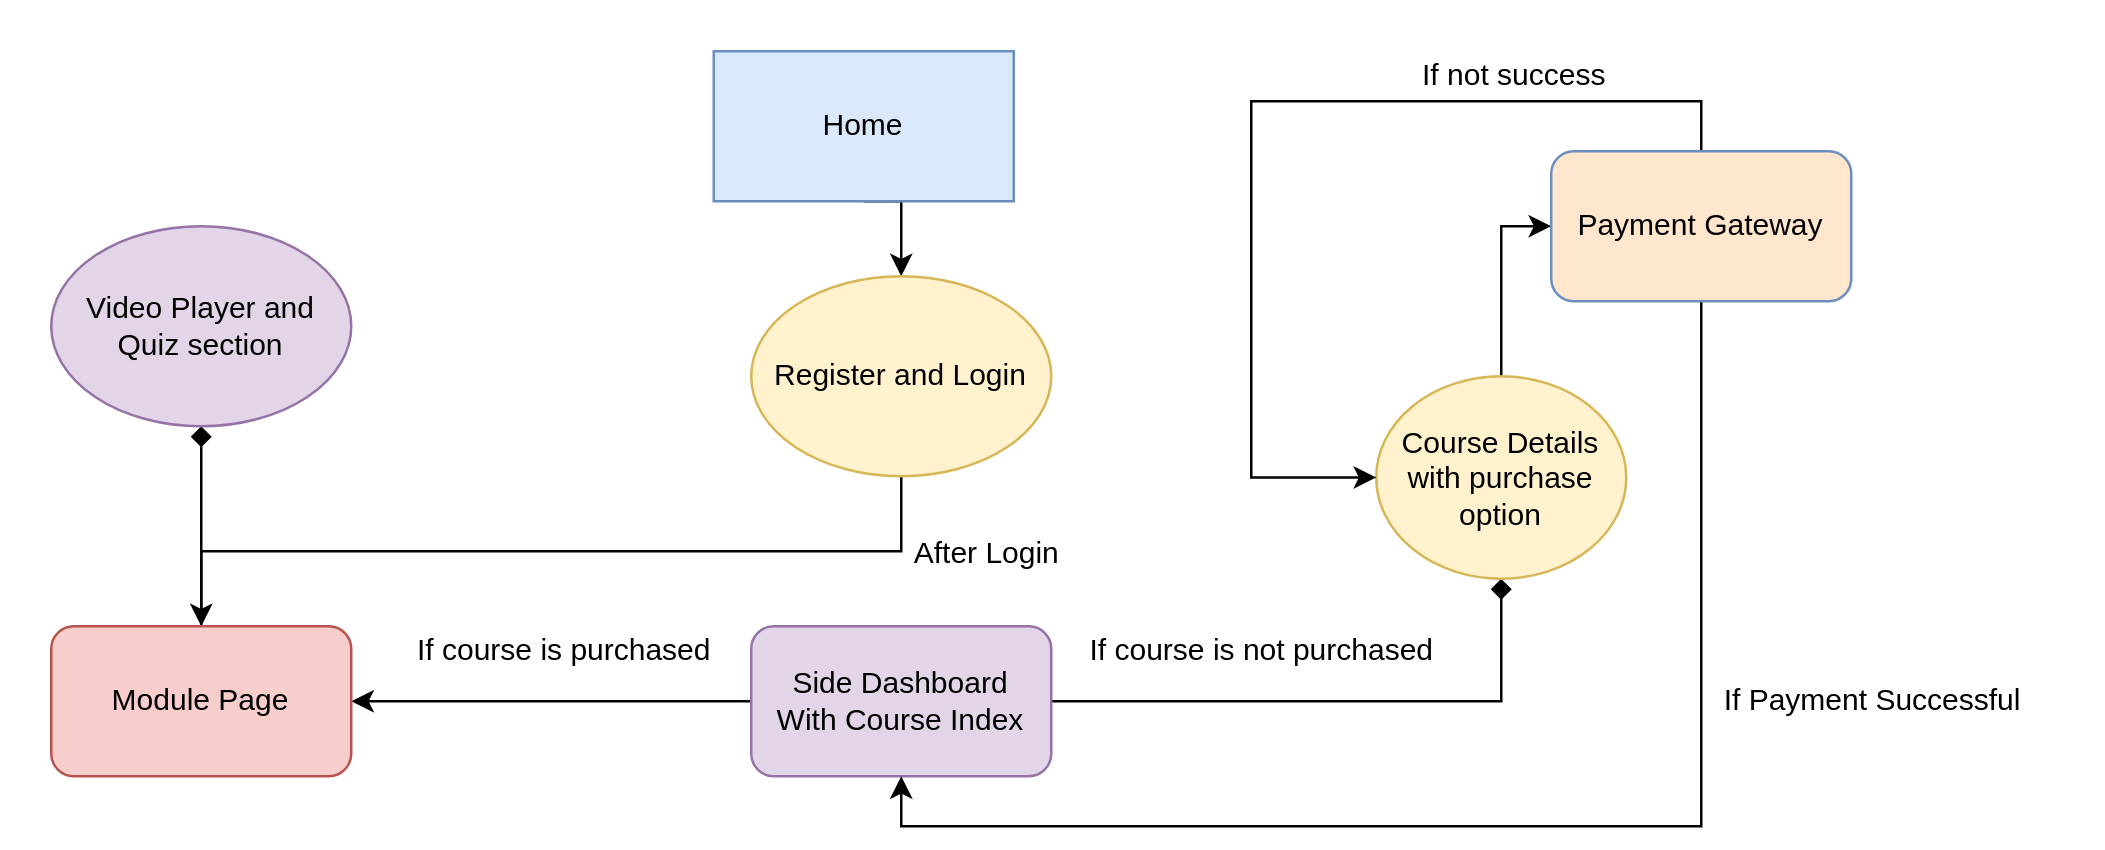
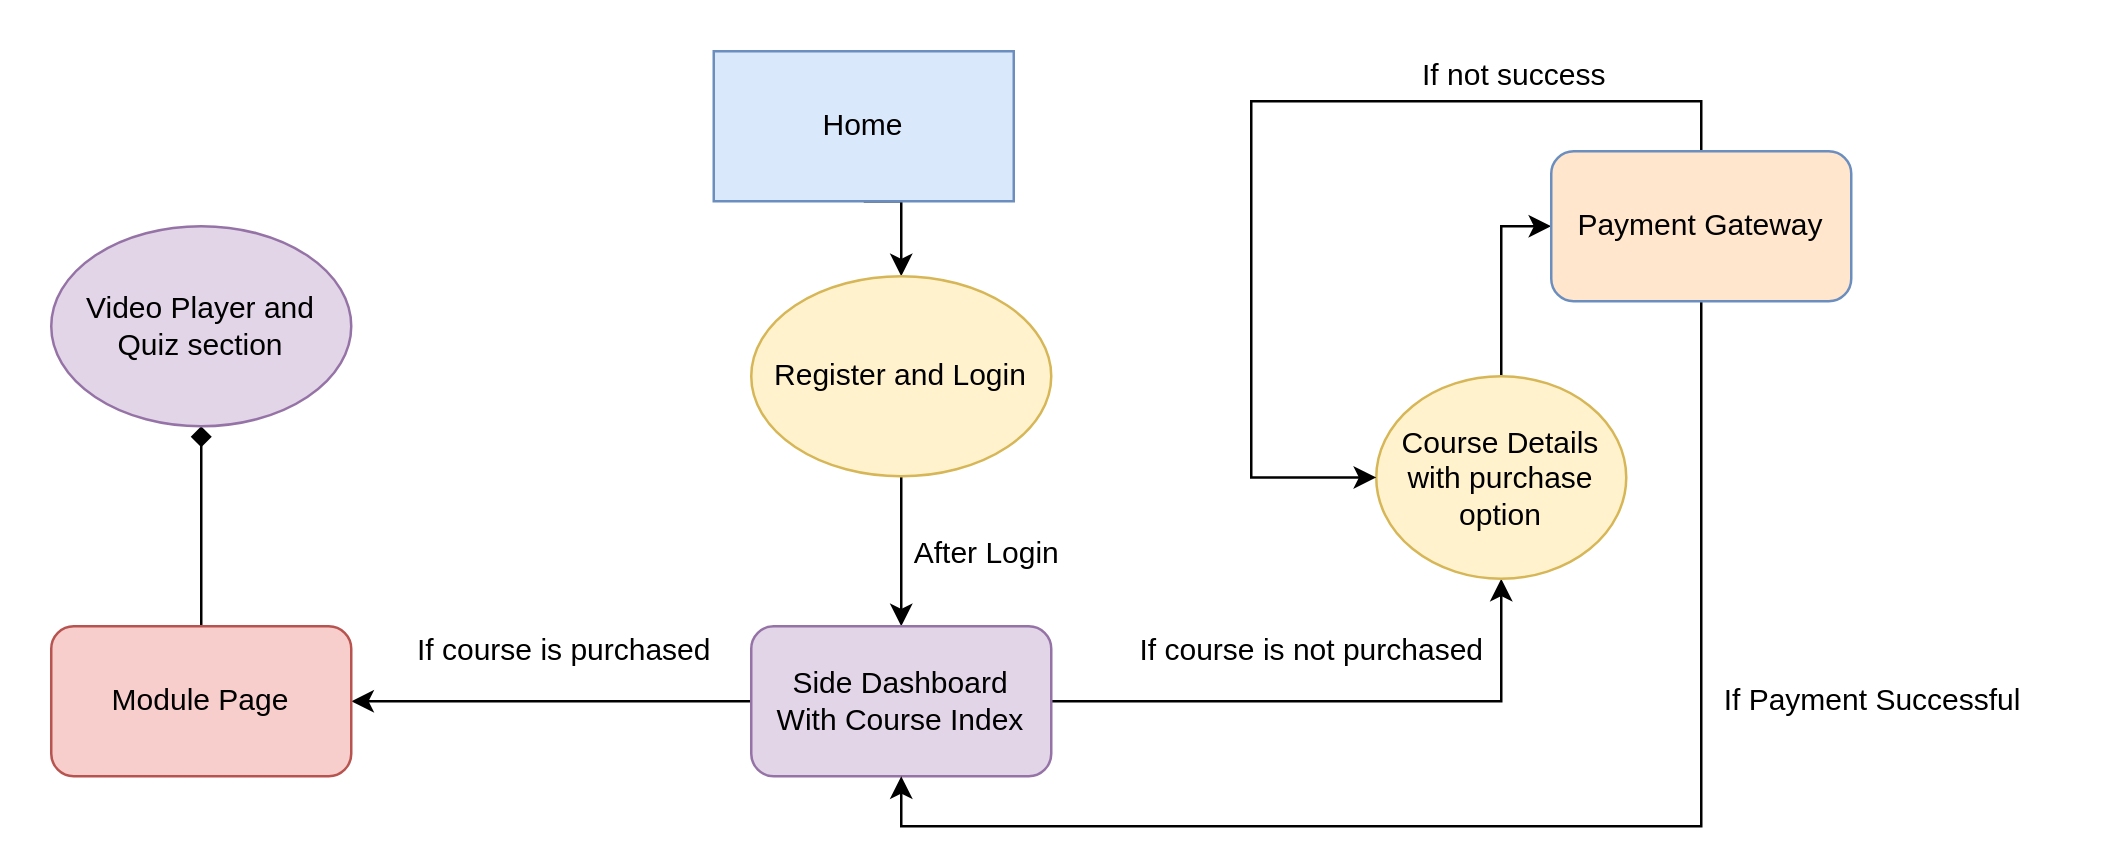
(555, 551) -> (901, 579)
(1501, 599) -> (1501, 597)
(1261, 651) -> (1311, 651)
